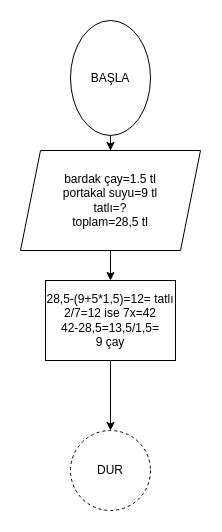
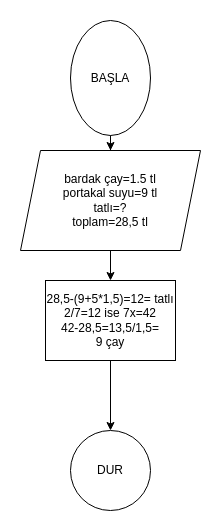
(111, 471) -> (111, 471)
